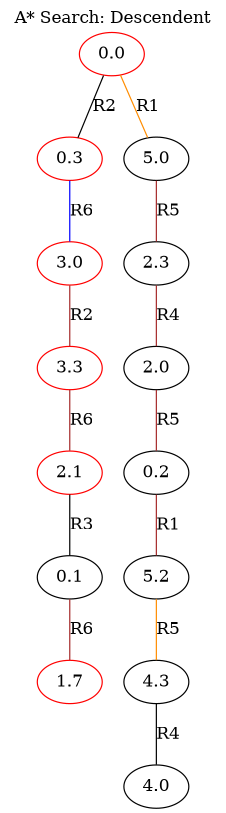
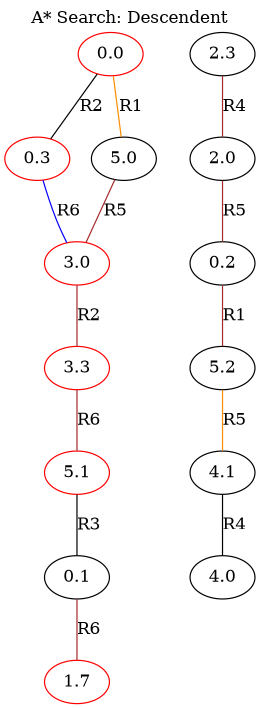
(156, 211) -> (100, 211)
(70, 473) -> (77, 473)
(156, 682) -> (223, 473)
